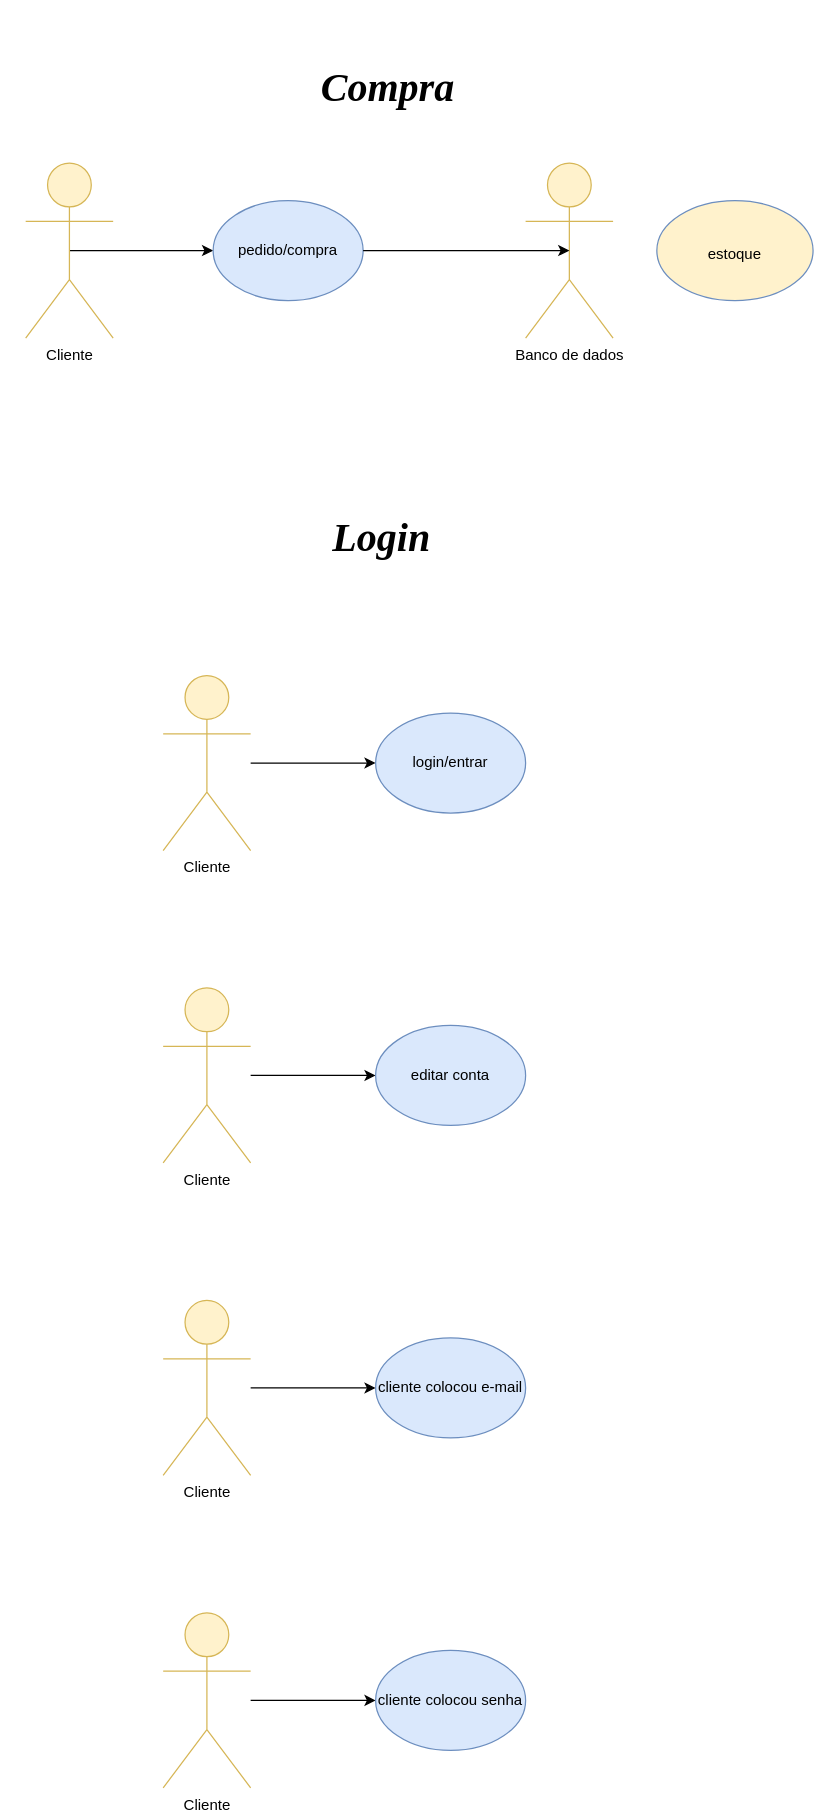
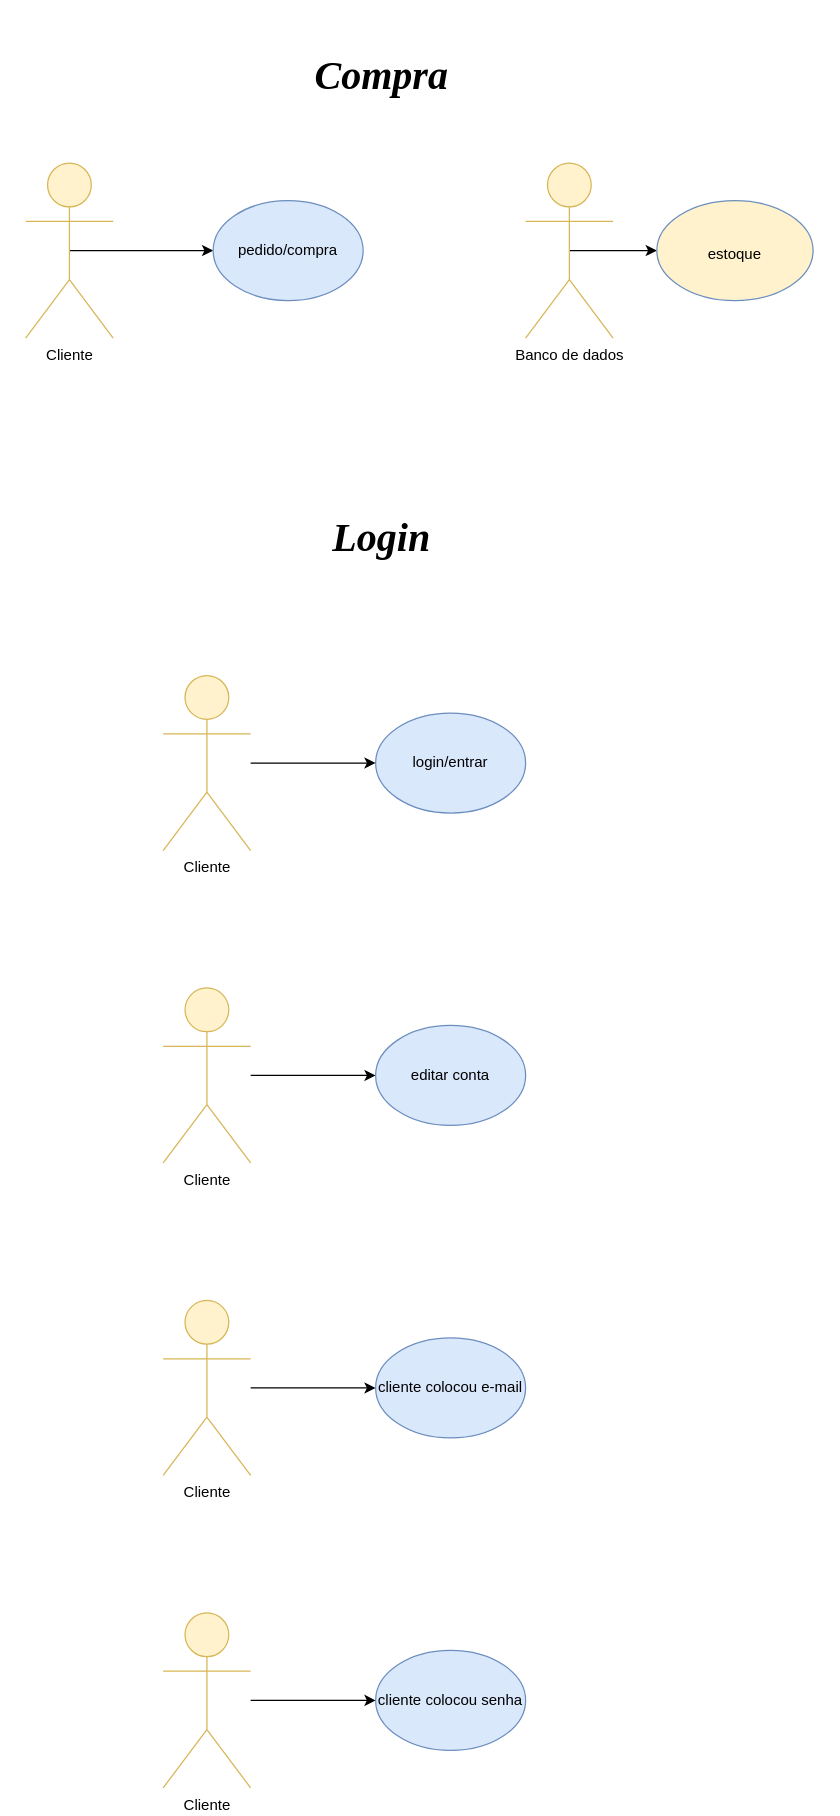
(388, 88) -> (382, 76)
(462, 251) -> none
none -> (617, 251)
